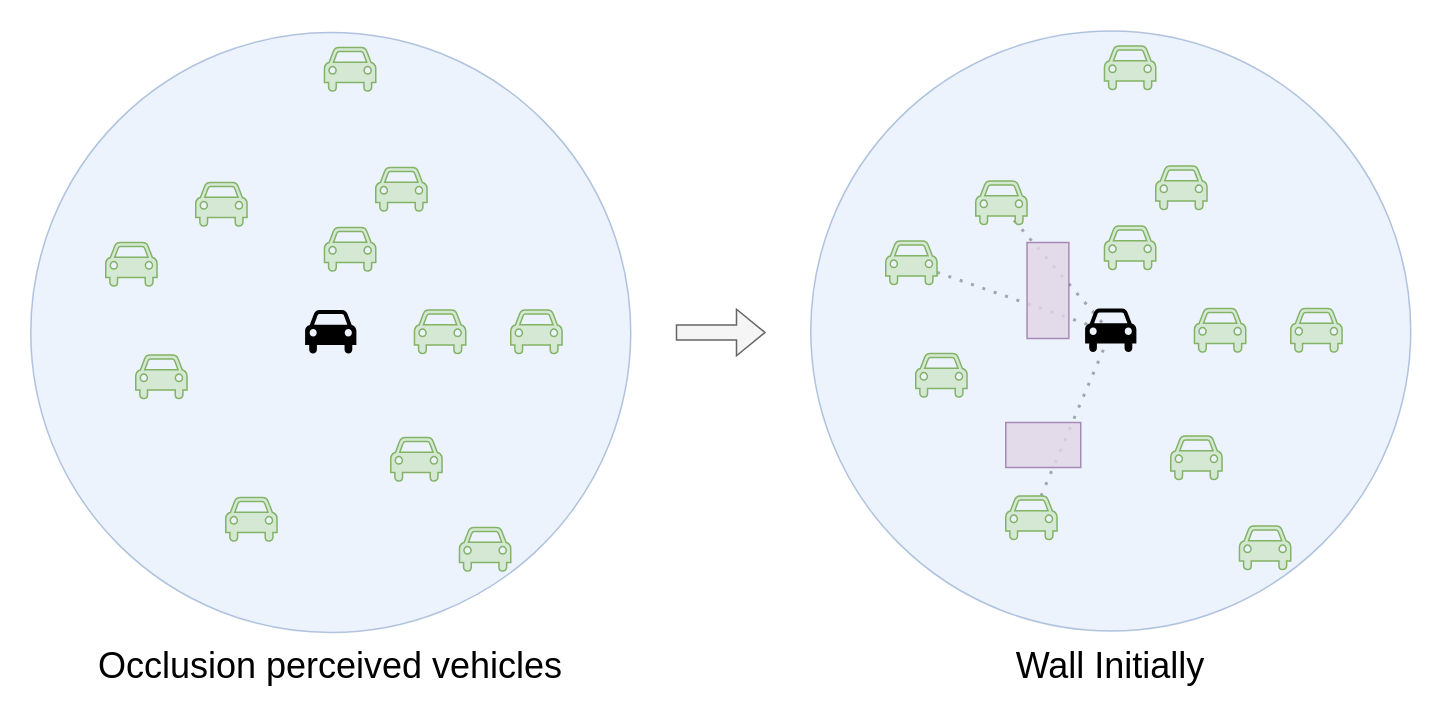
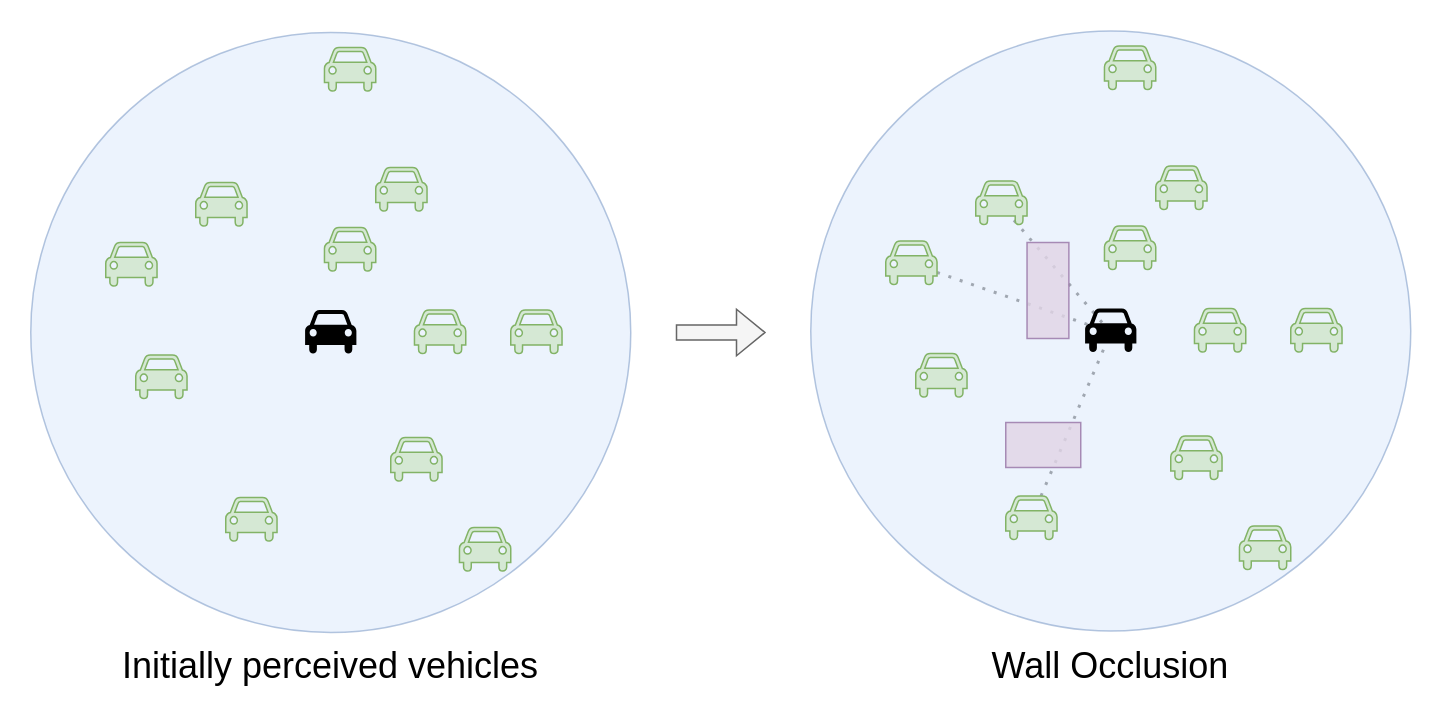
(331, 645) -> (331, 645)
(1111, 666) -> (1111, 666)
